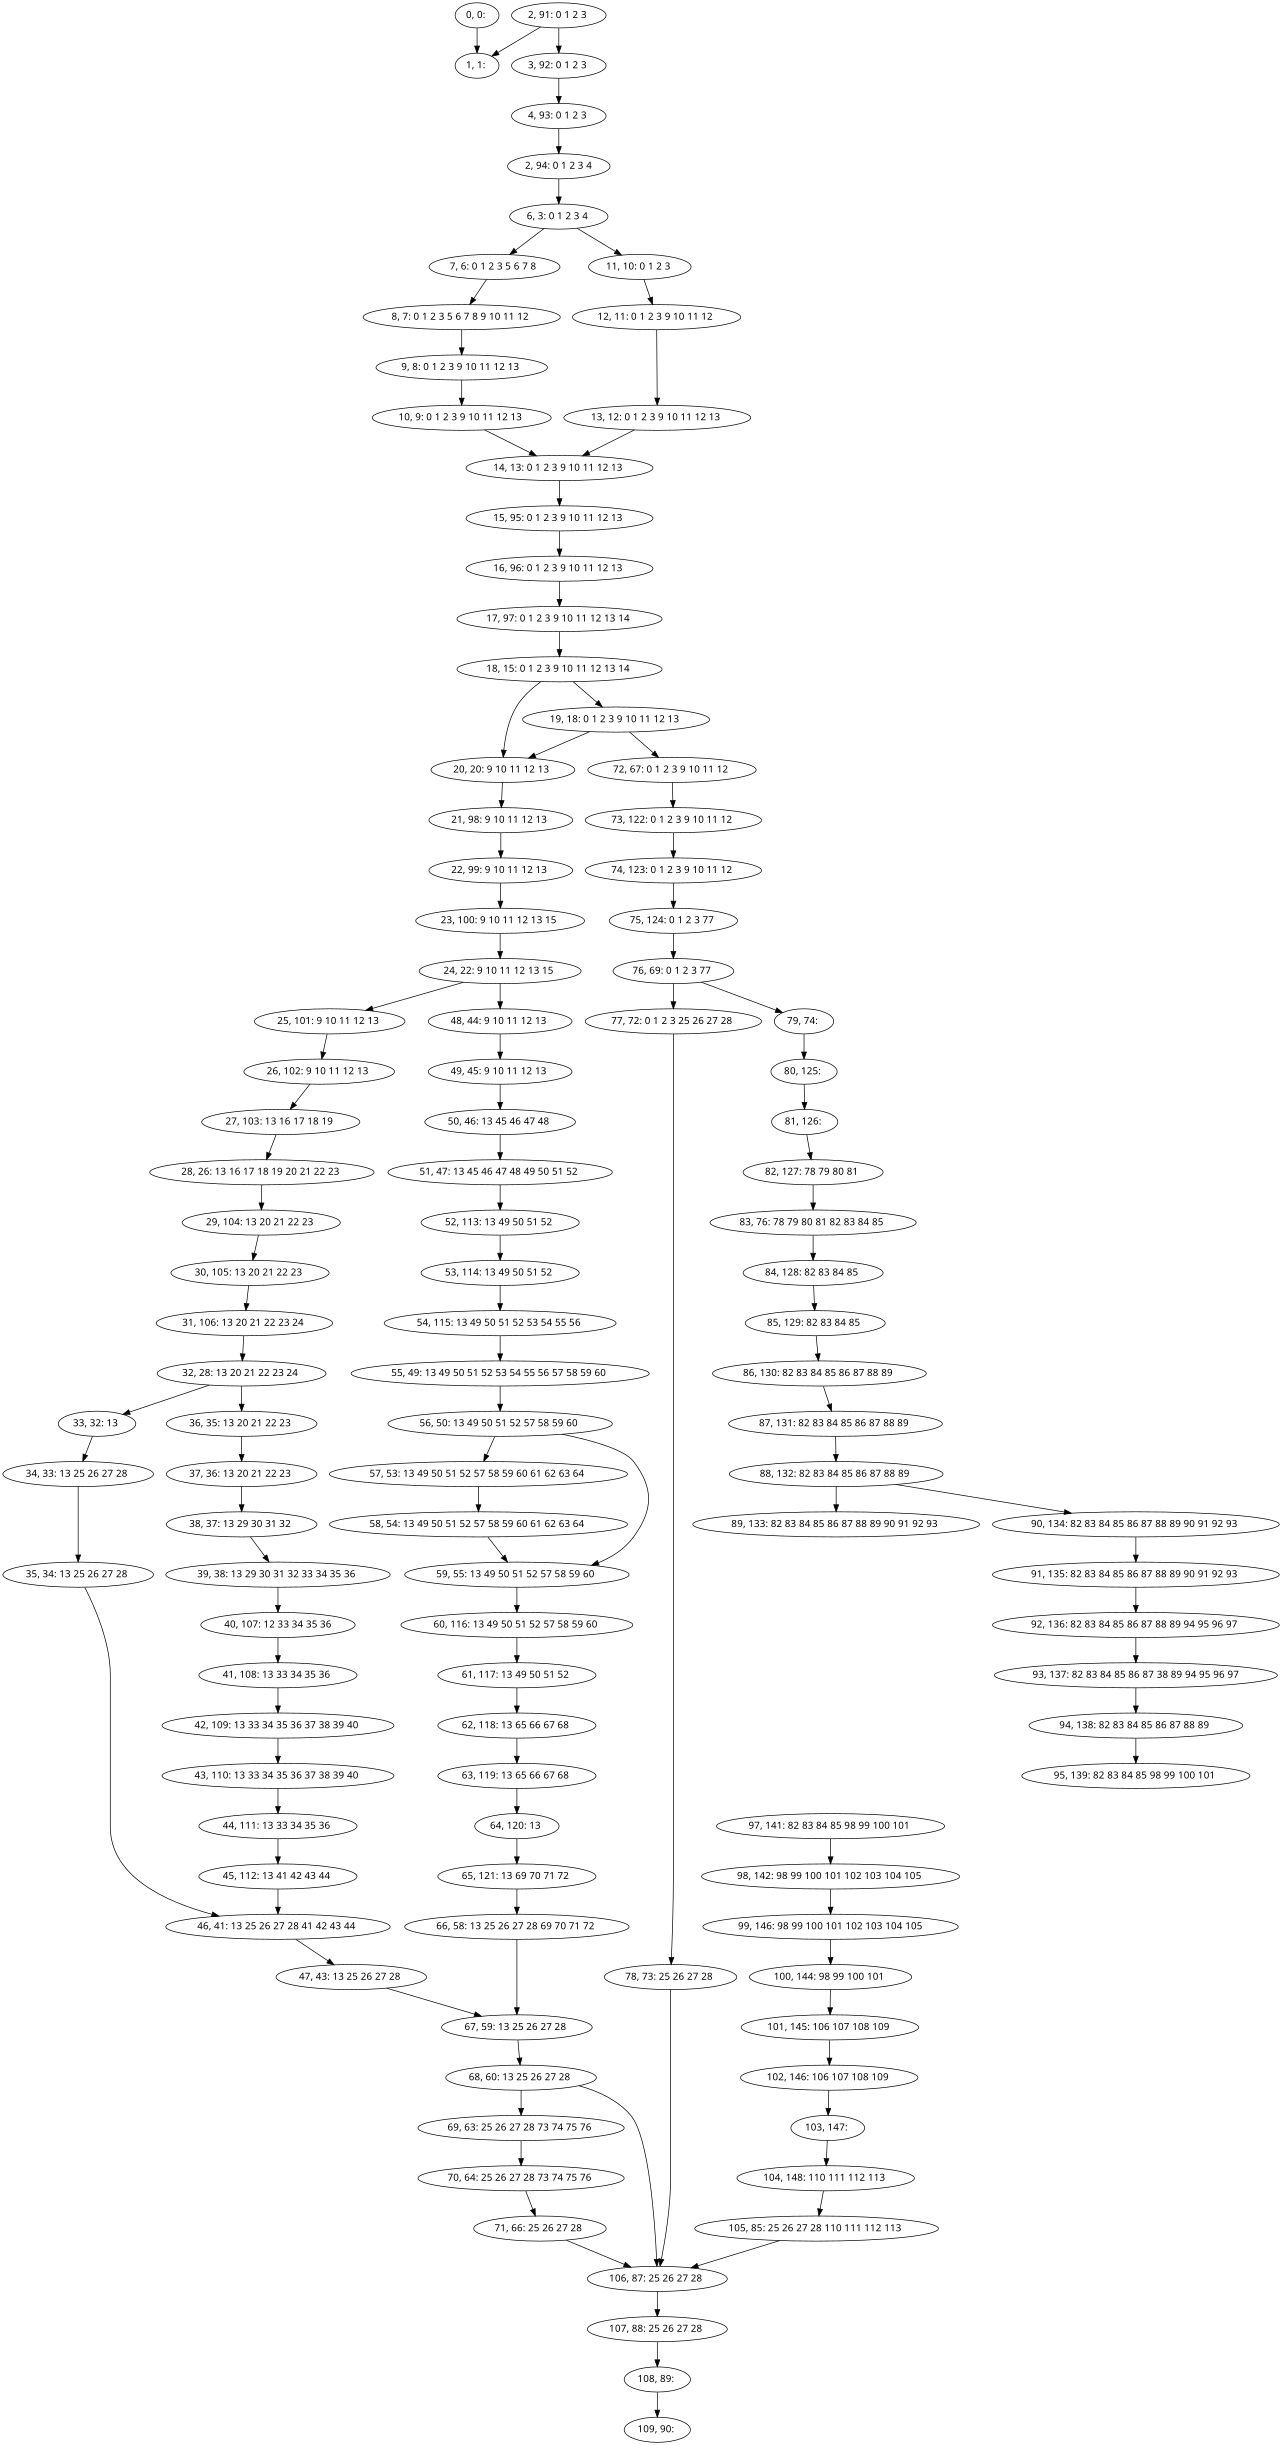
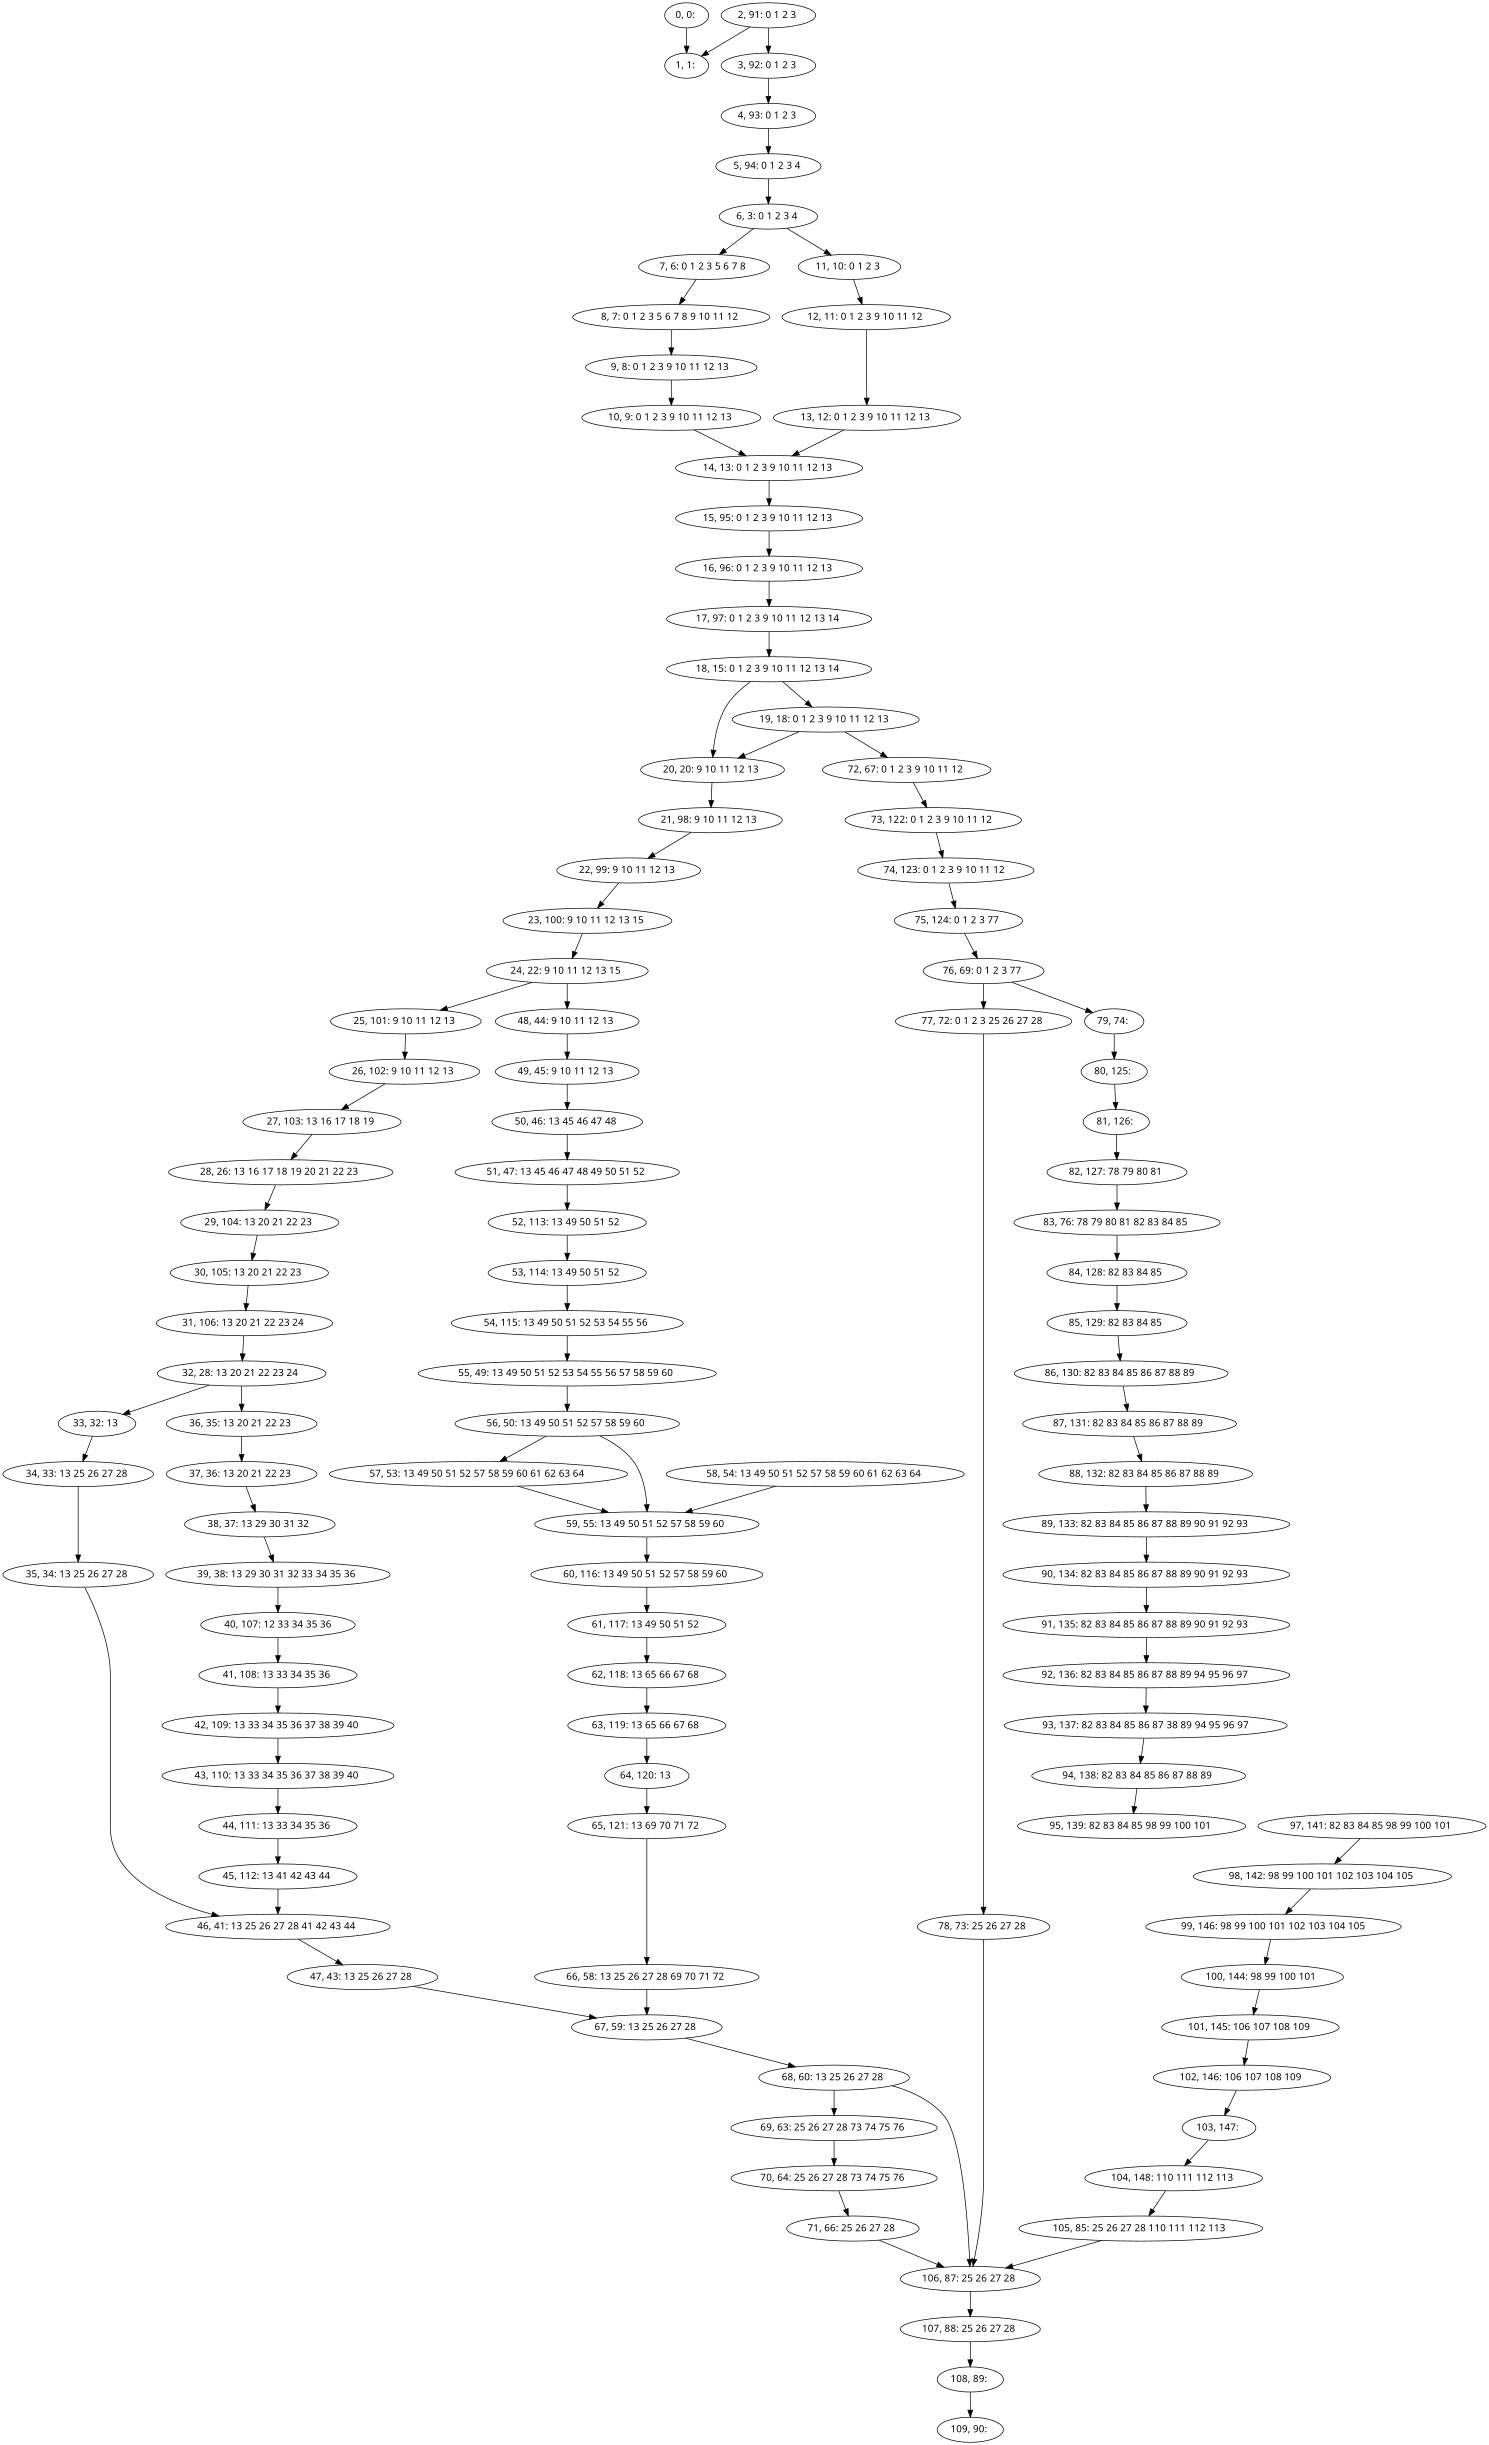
(559, 166) -> (768, 166)
(478, 1496) -> (560, 1498)
(980, 1498) -> (1146, 1546)
